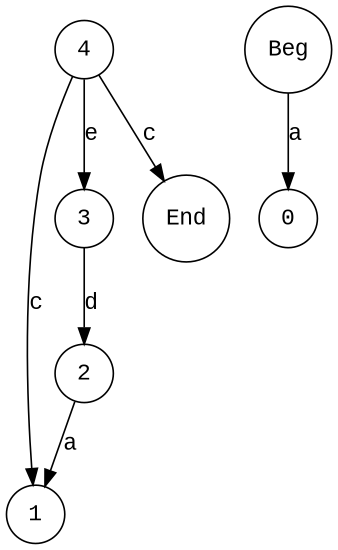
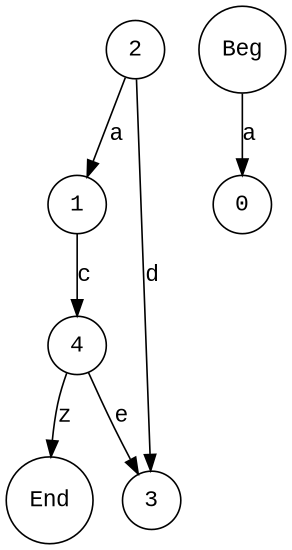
(150, 134) -> (65, 416)
(30, 270) -> (77, 267)
(84, 288) -> (143, 267)
